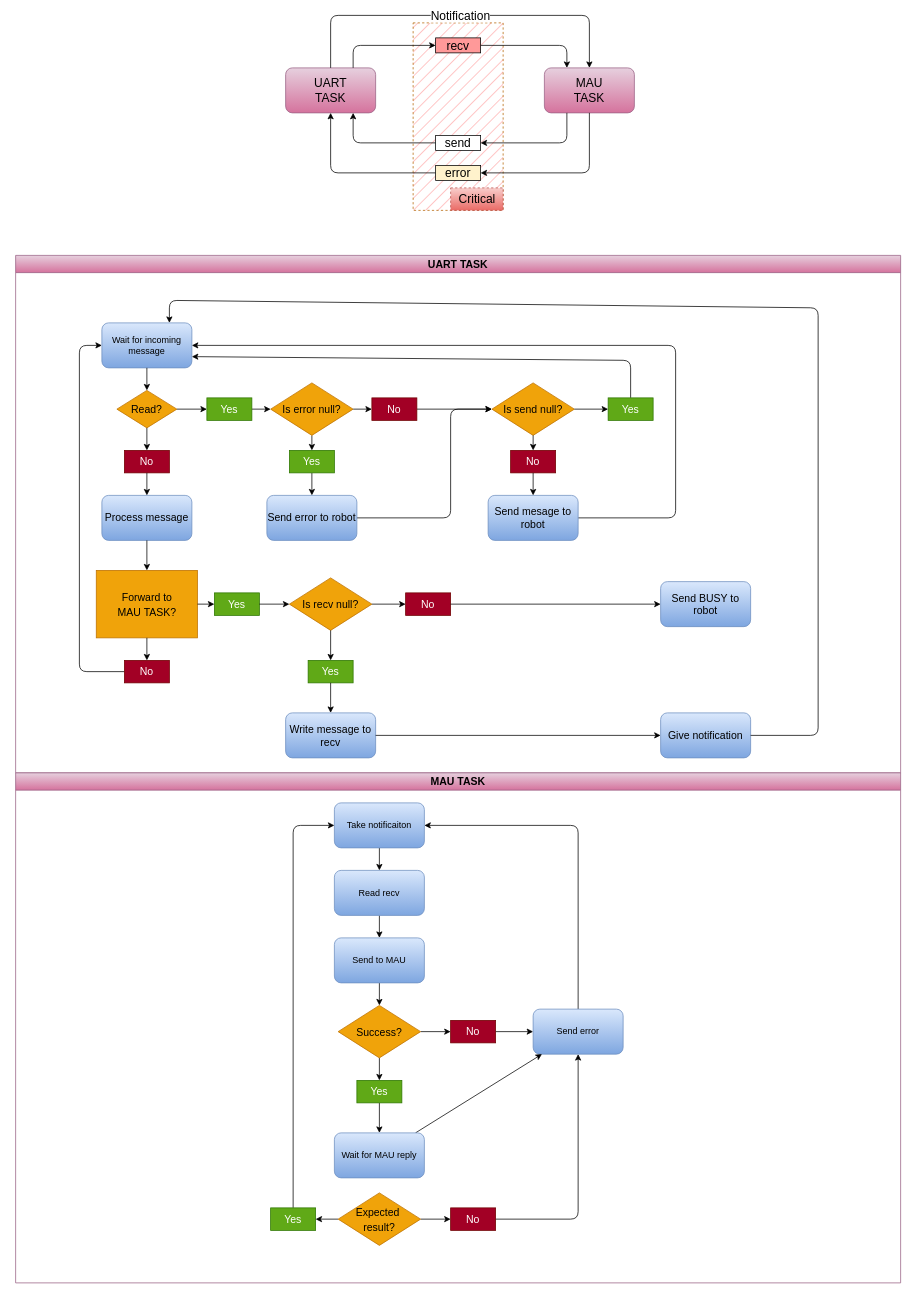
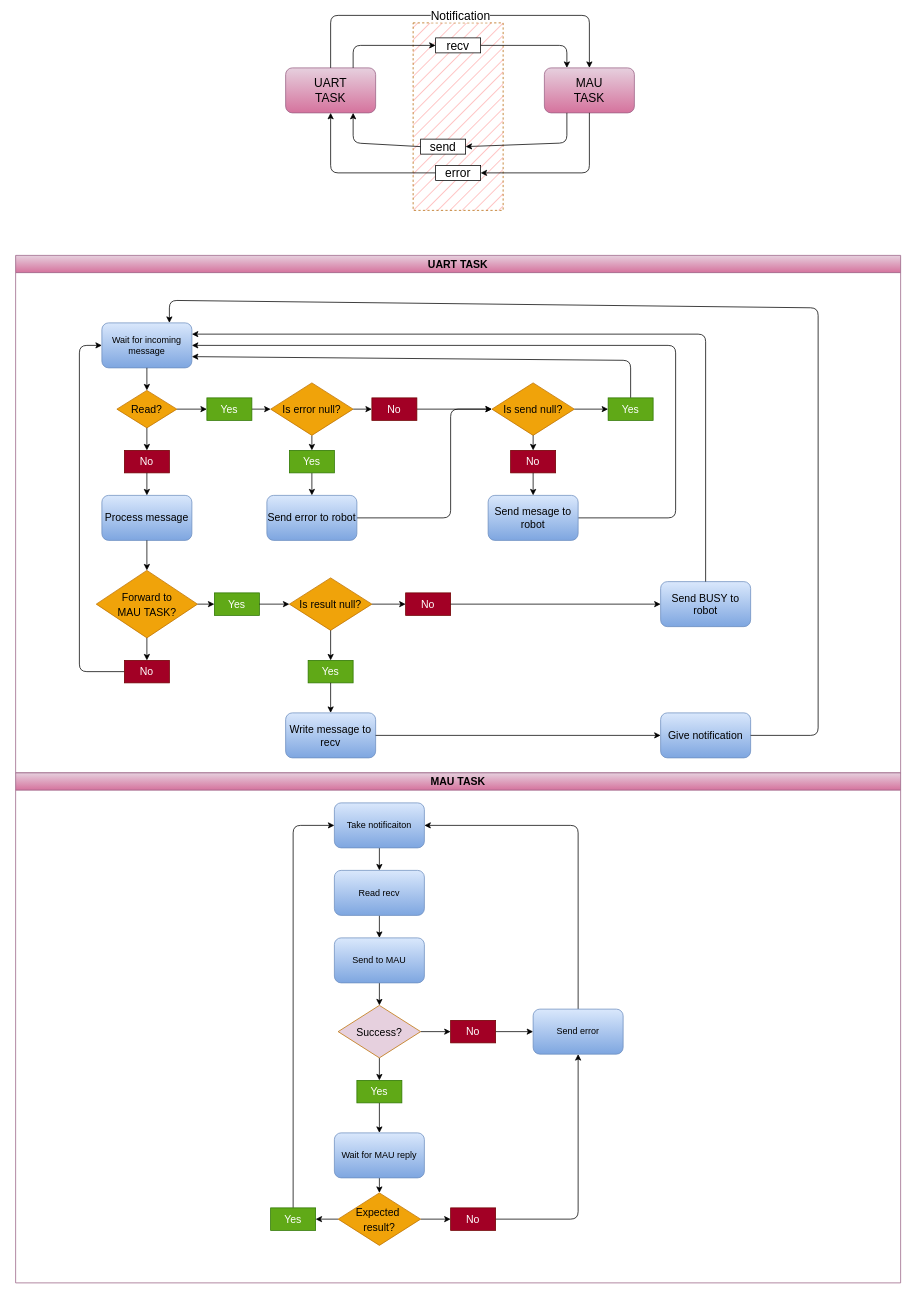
(458, 45) -> (458, 45)
(458, 143) -> (443, 147)
(458, 173) -> (458, 173)
(477, 199) -> none
none -> (705, 457)
(147, 604) -> (147, 604)
(330, 604) -> (330, 604)
(379, 1032) -> (379, 1032)
(476, 1095) -> (379, 1183)
